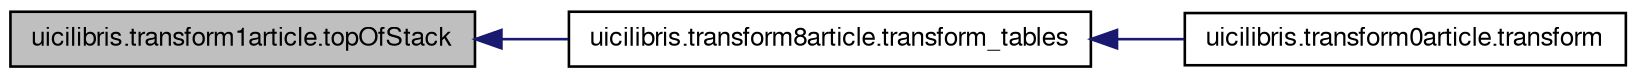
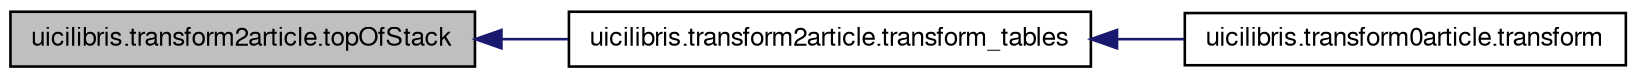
(243, 39) -> (243, 39)
(830, 39) -> (830, 39)
